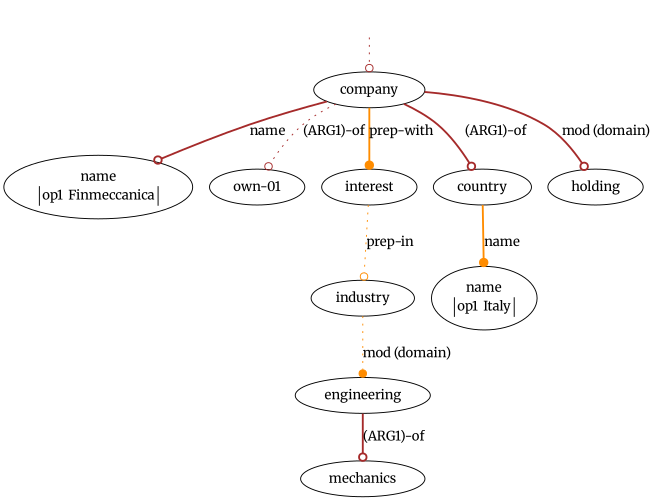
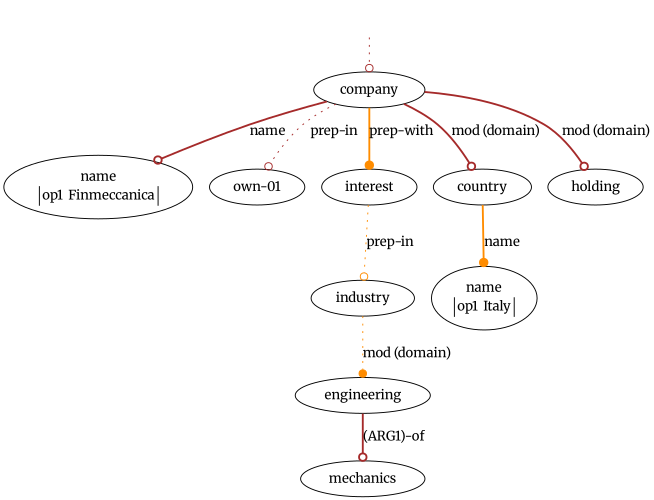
(334, 132) -> (334, 132)
(496, 132) -> (496, 132)
